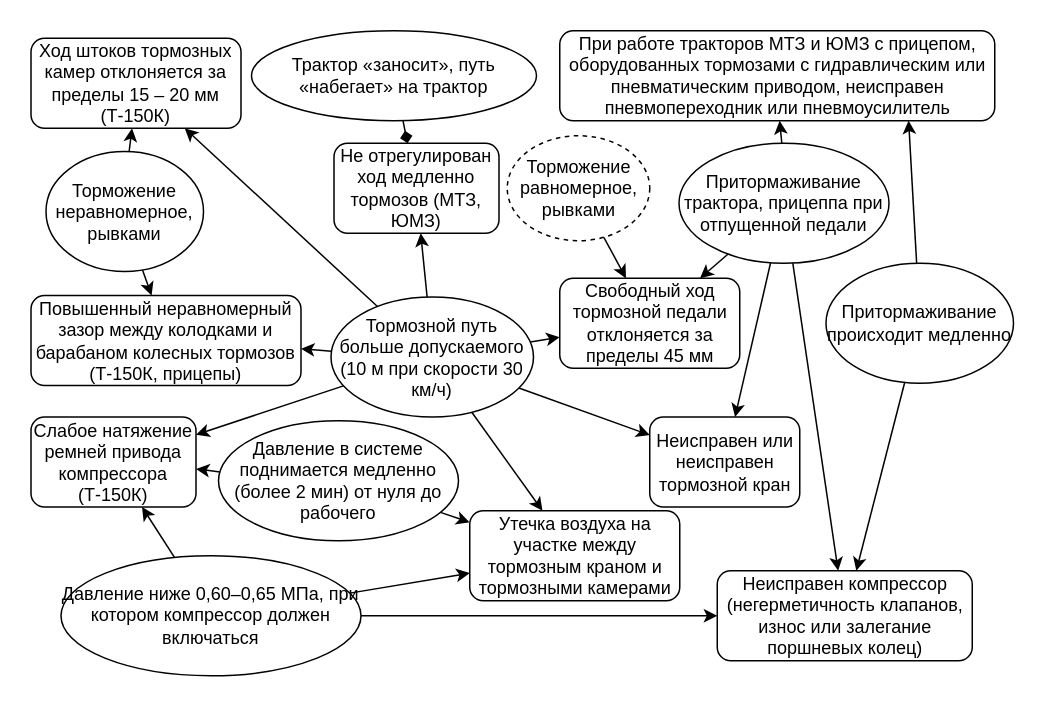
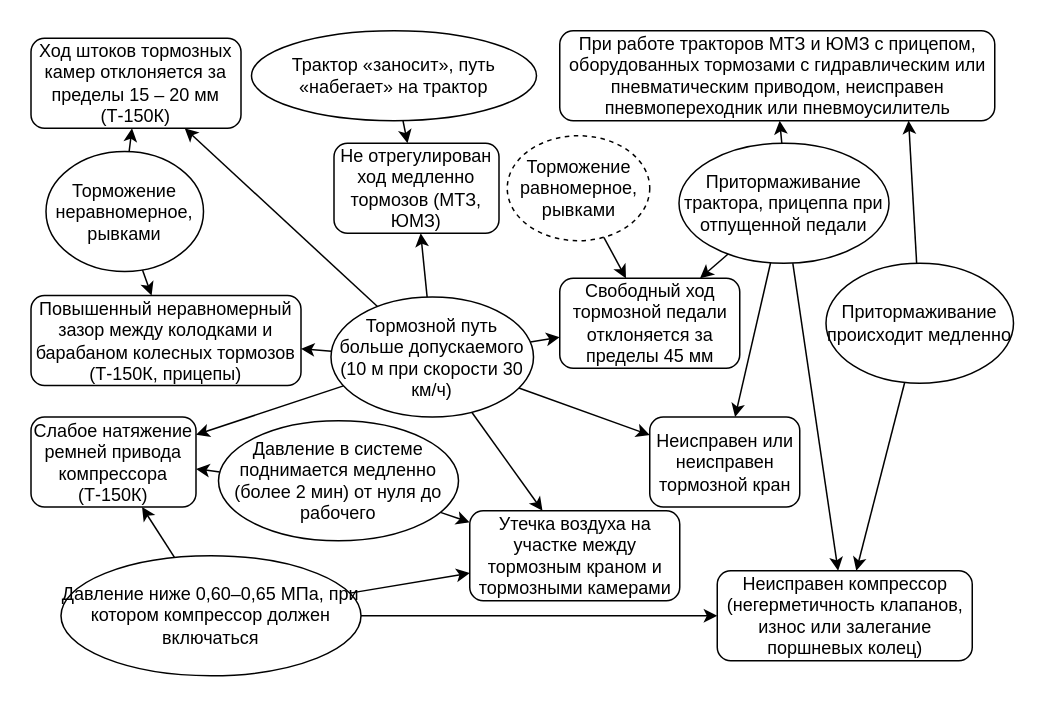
(405, 131) -> (405, 132)
